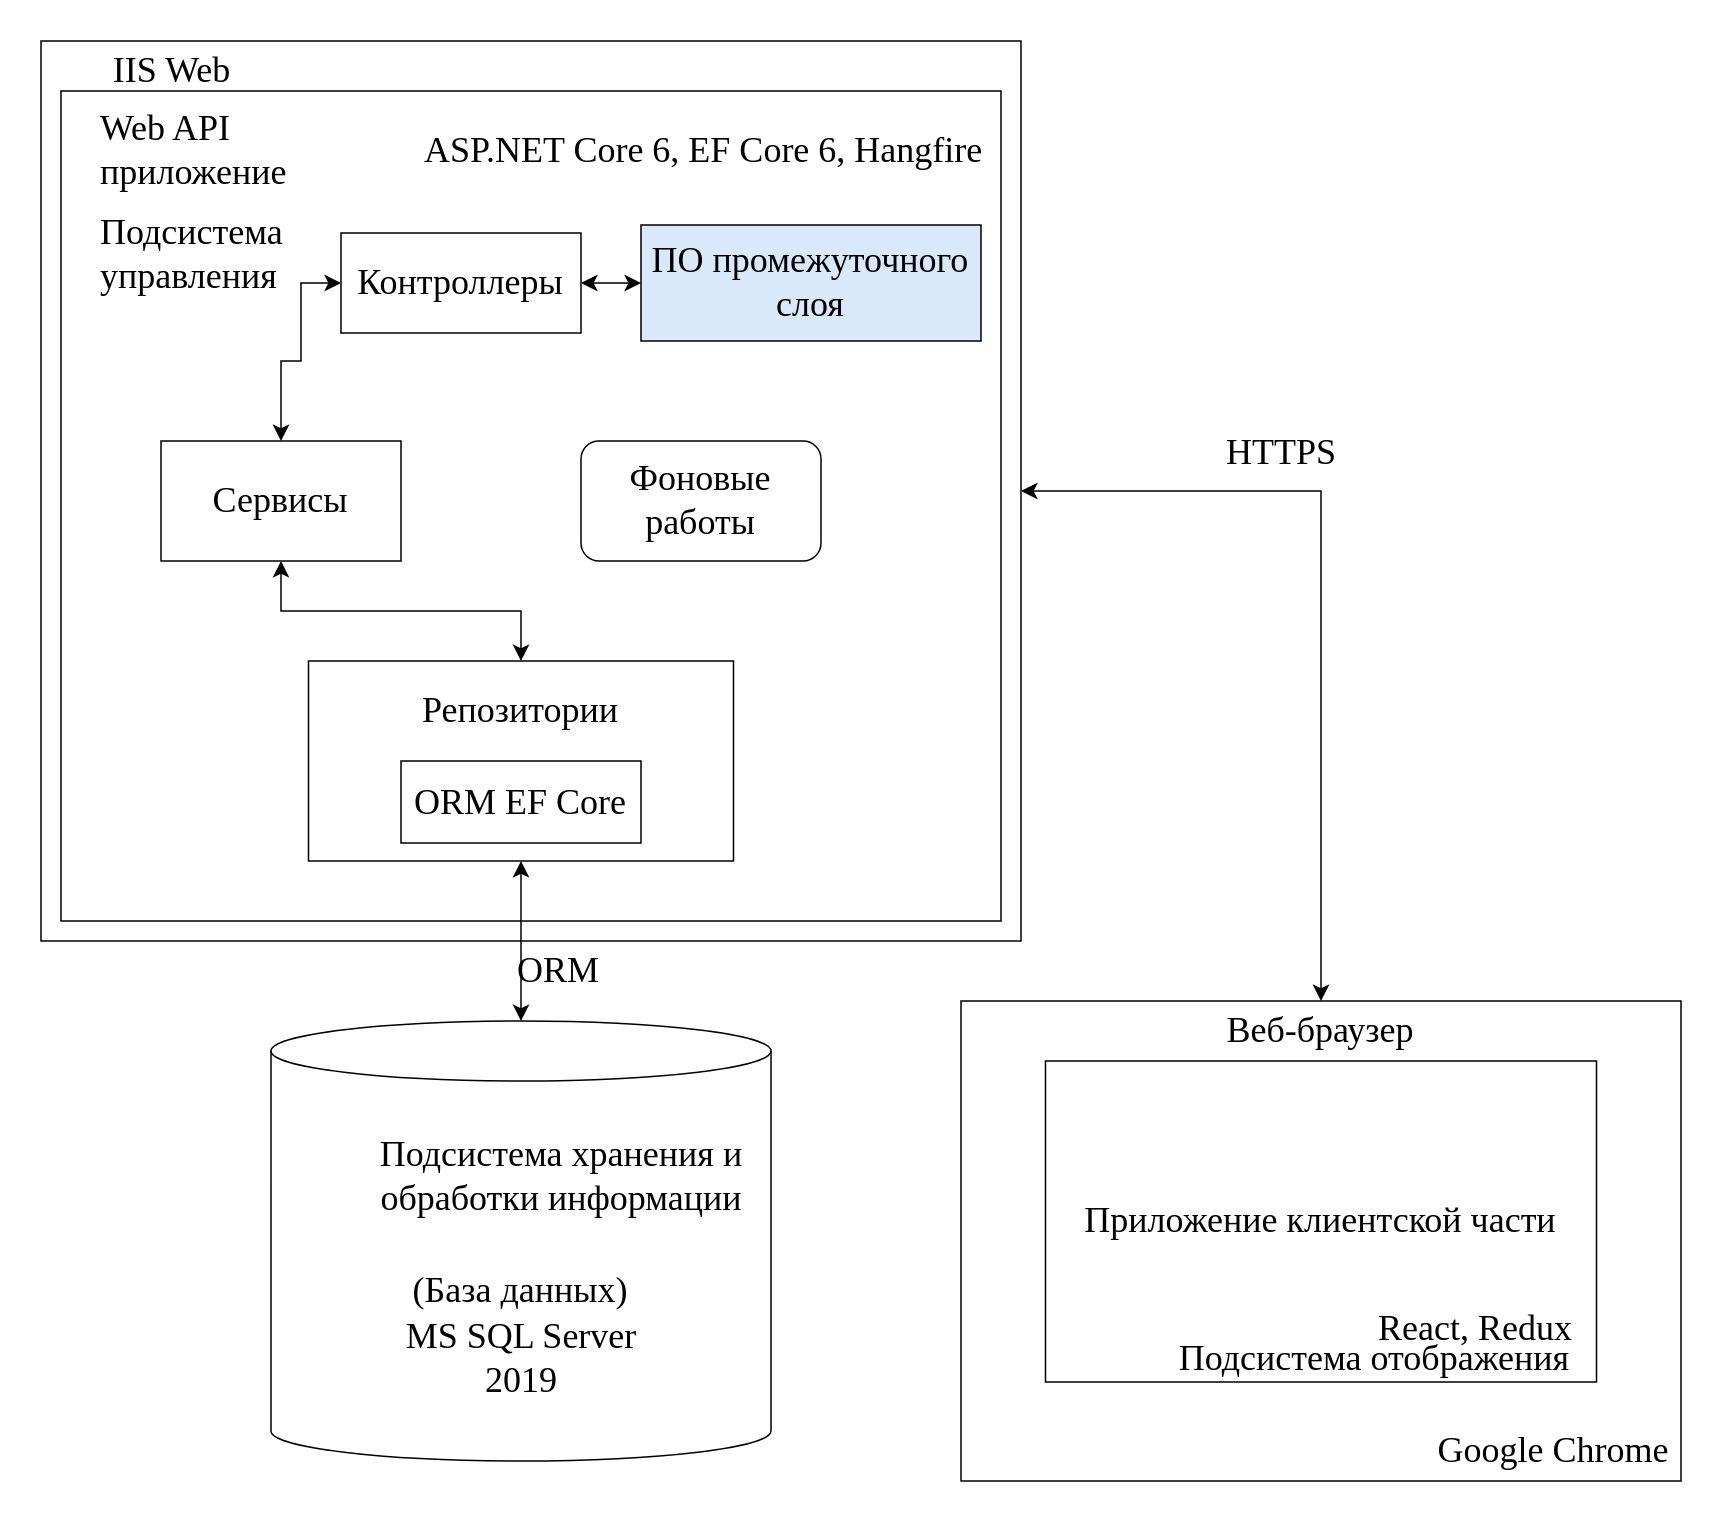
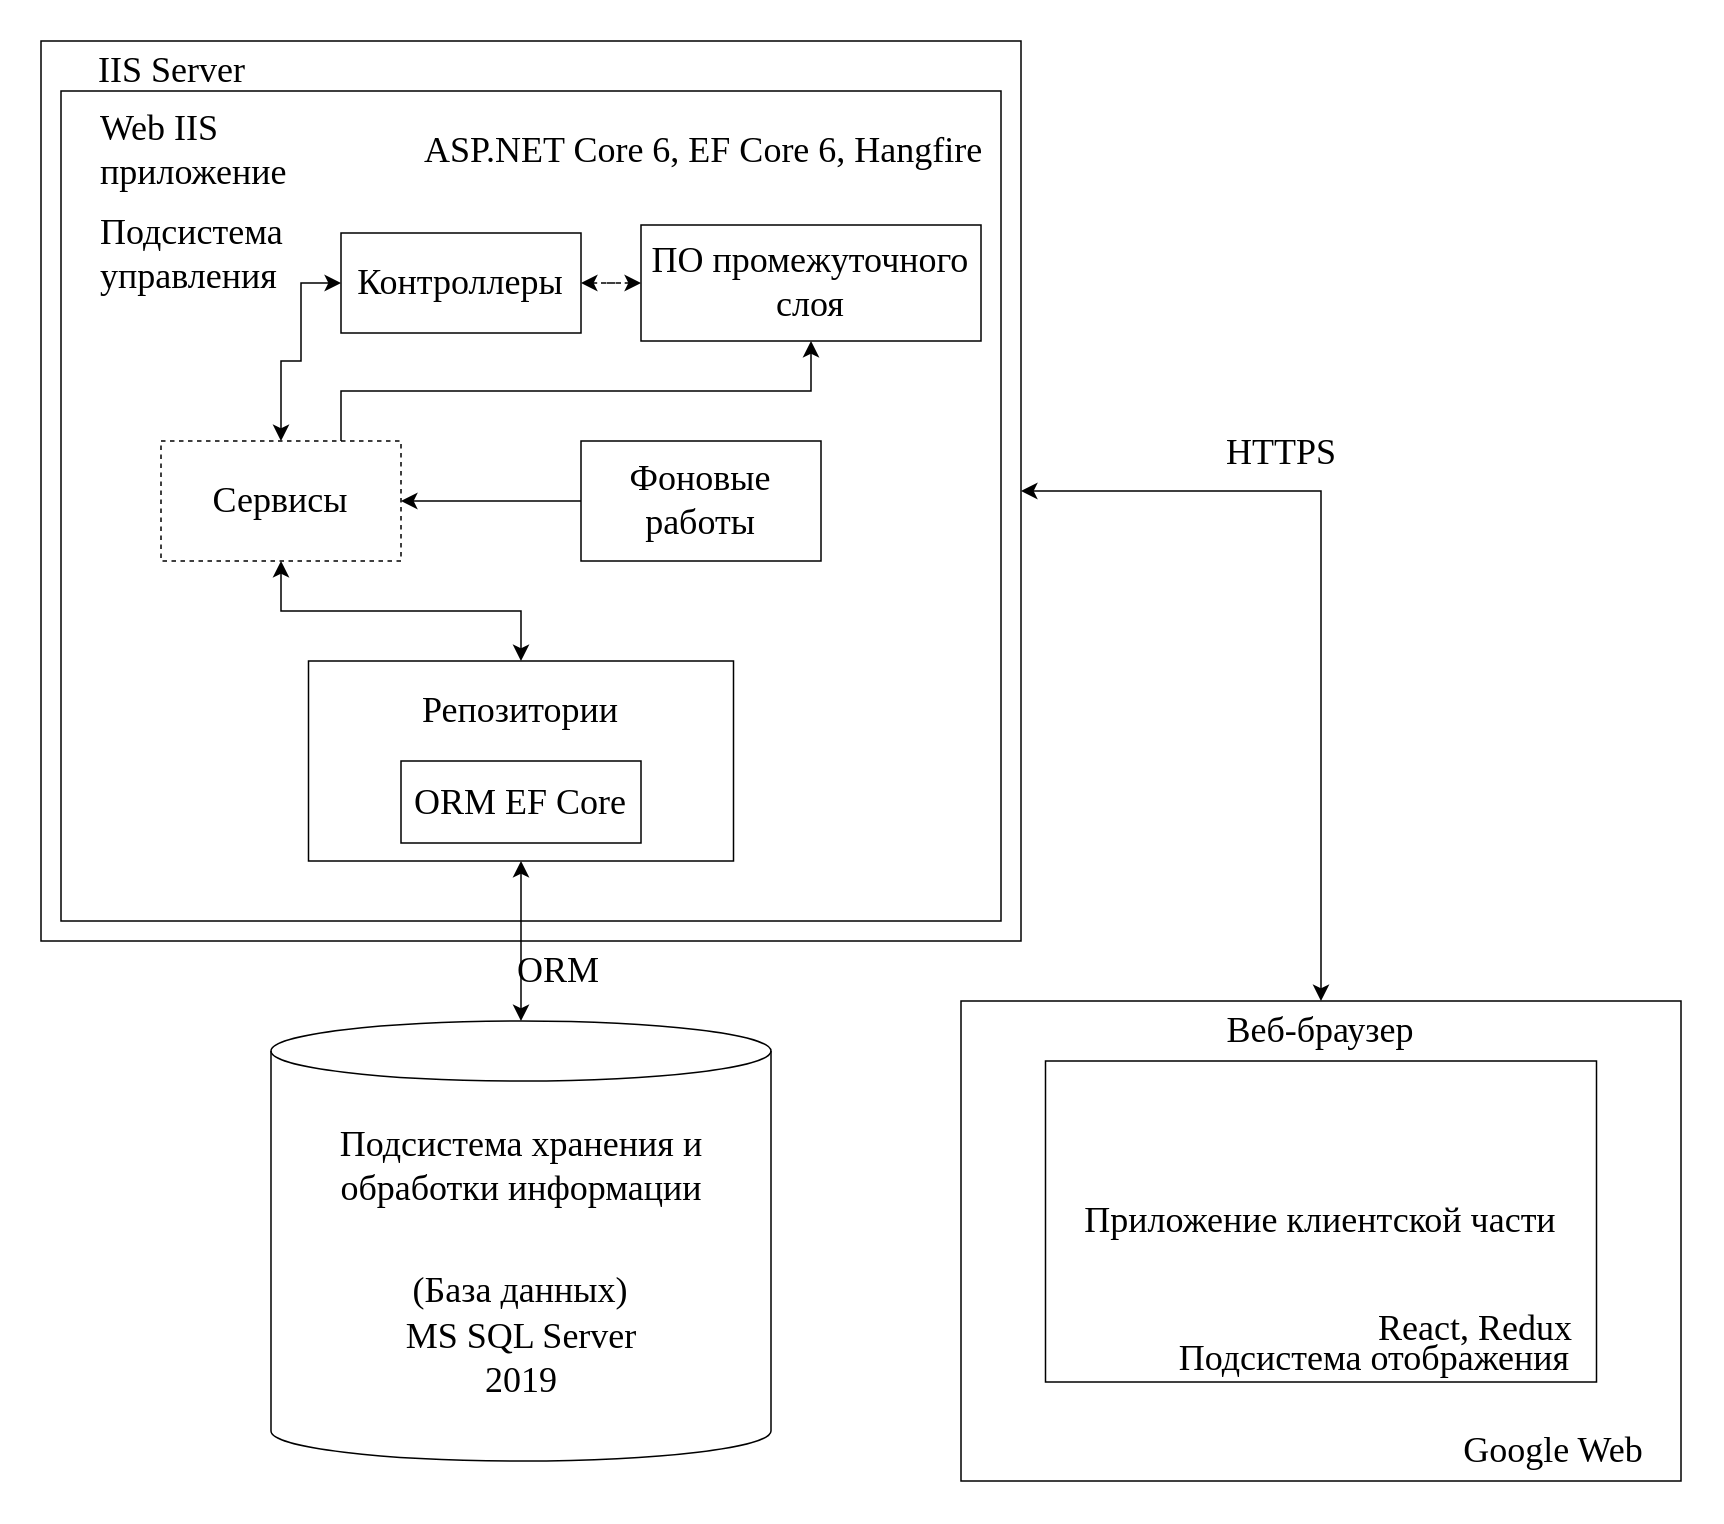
(177, 71) -> (177, 71)
(252, 151) -> (252, 151)
(613, 283) -> (613, 283)
(811, 283) -> (811, 283)
none -> (570, 391)
(281, 501) -> (281, 501)
none -> (497, 501)
(701, 501) -> (701, 501)
(561, 1176) -> (521, 1166)
(1554, 1451) -> (1554, 1451)
